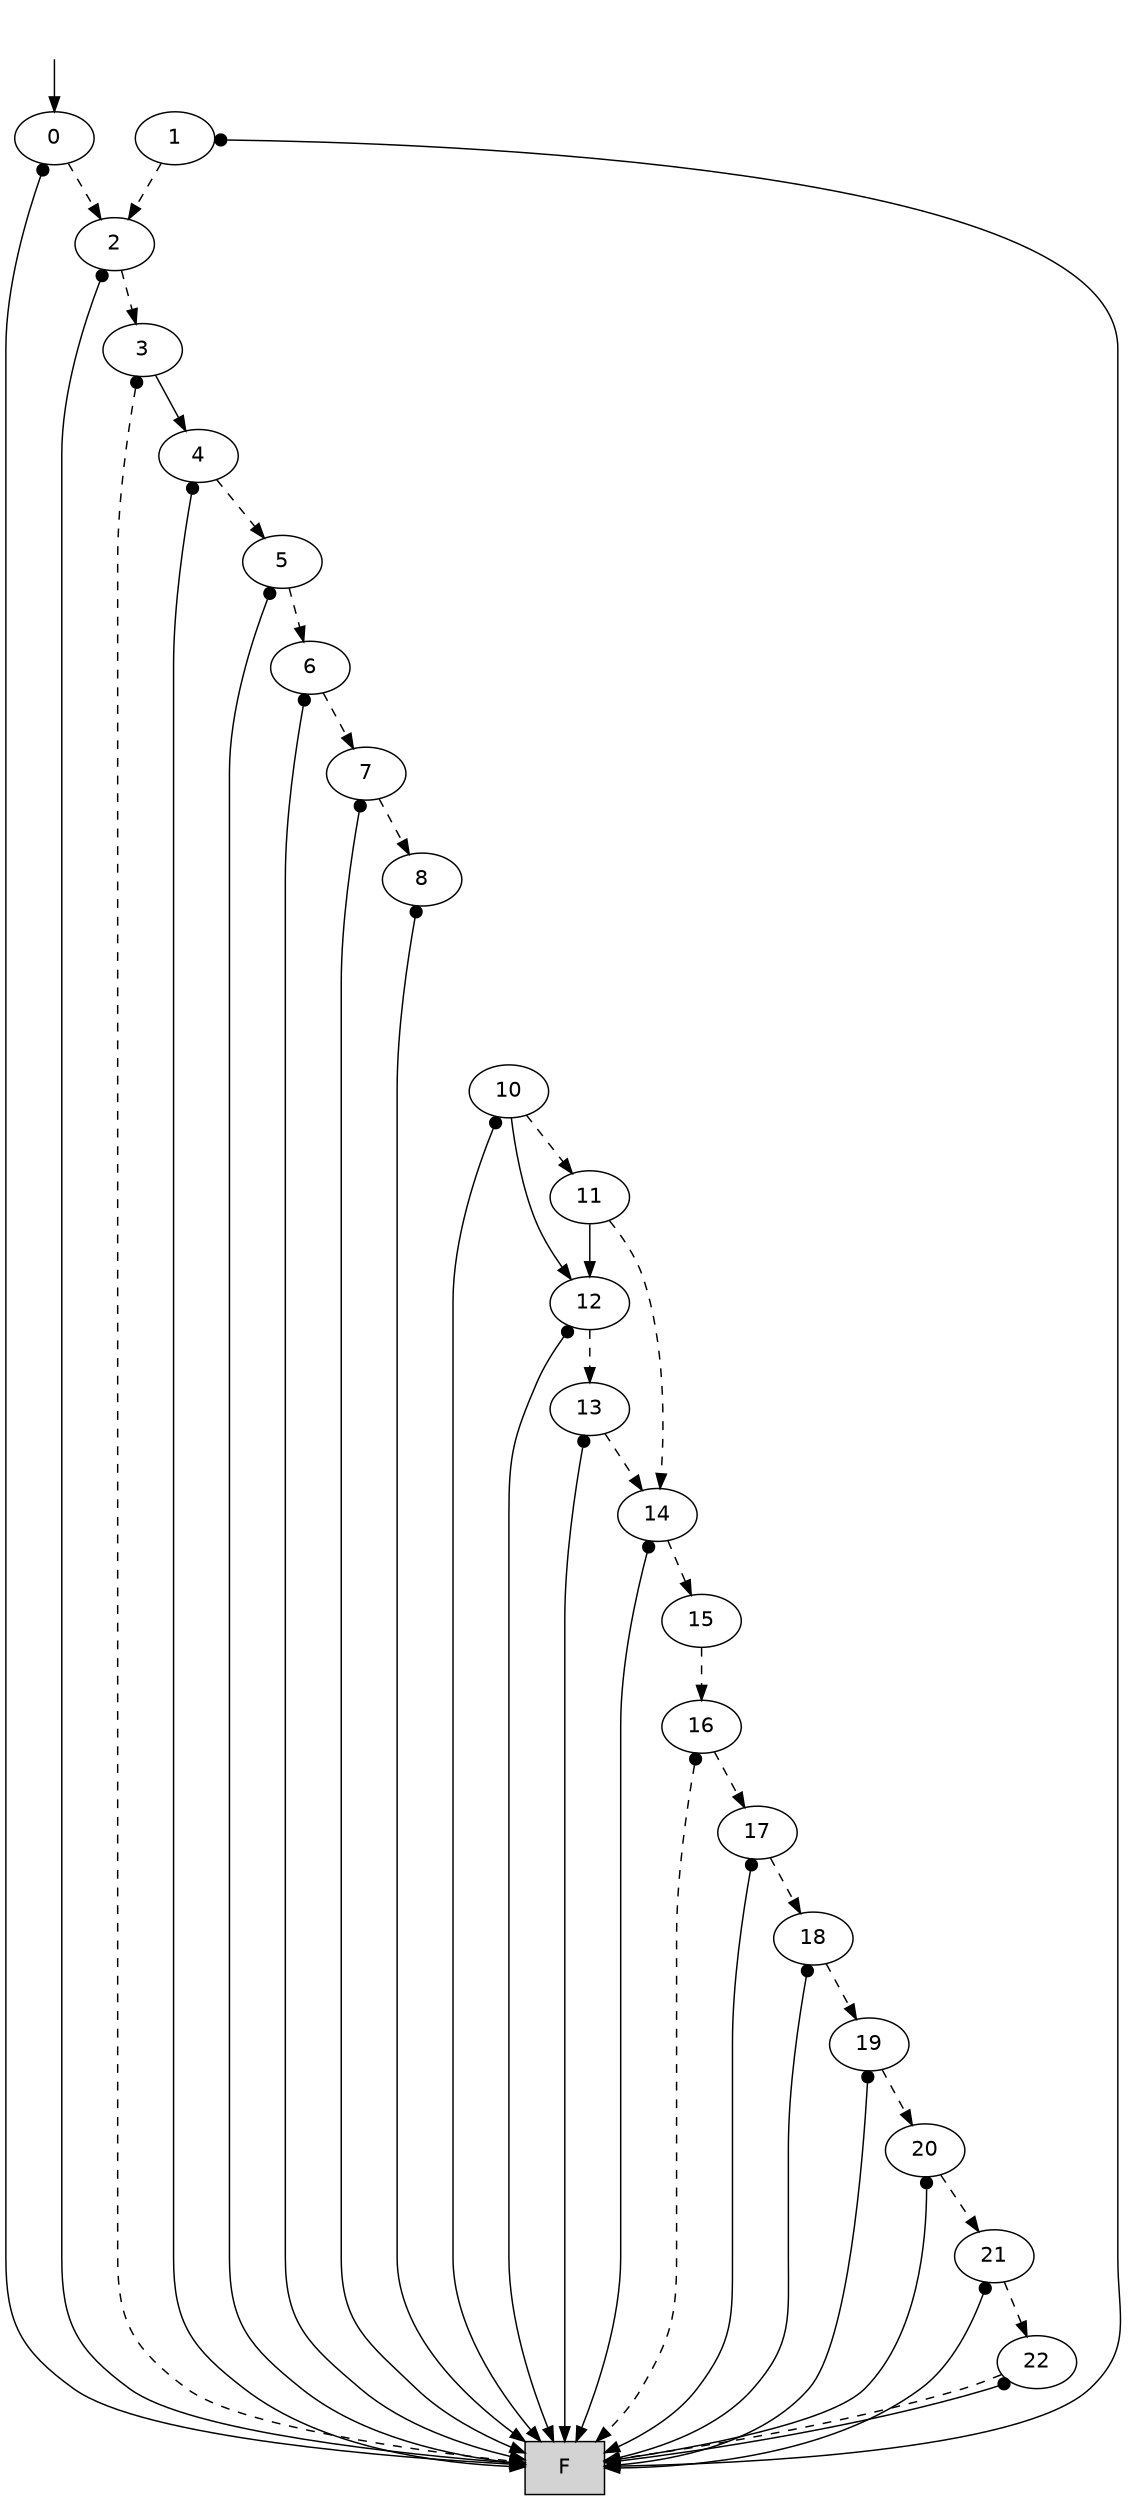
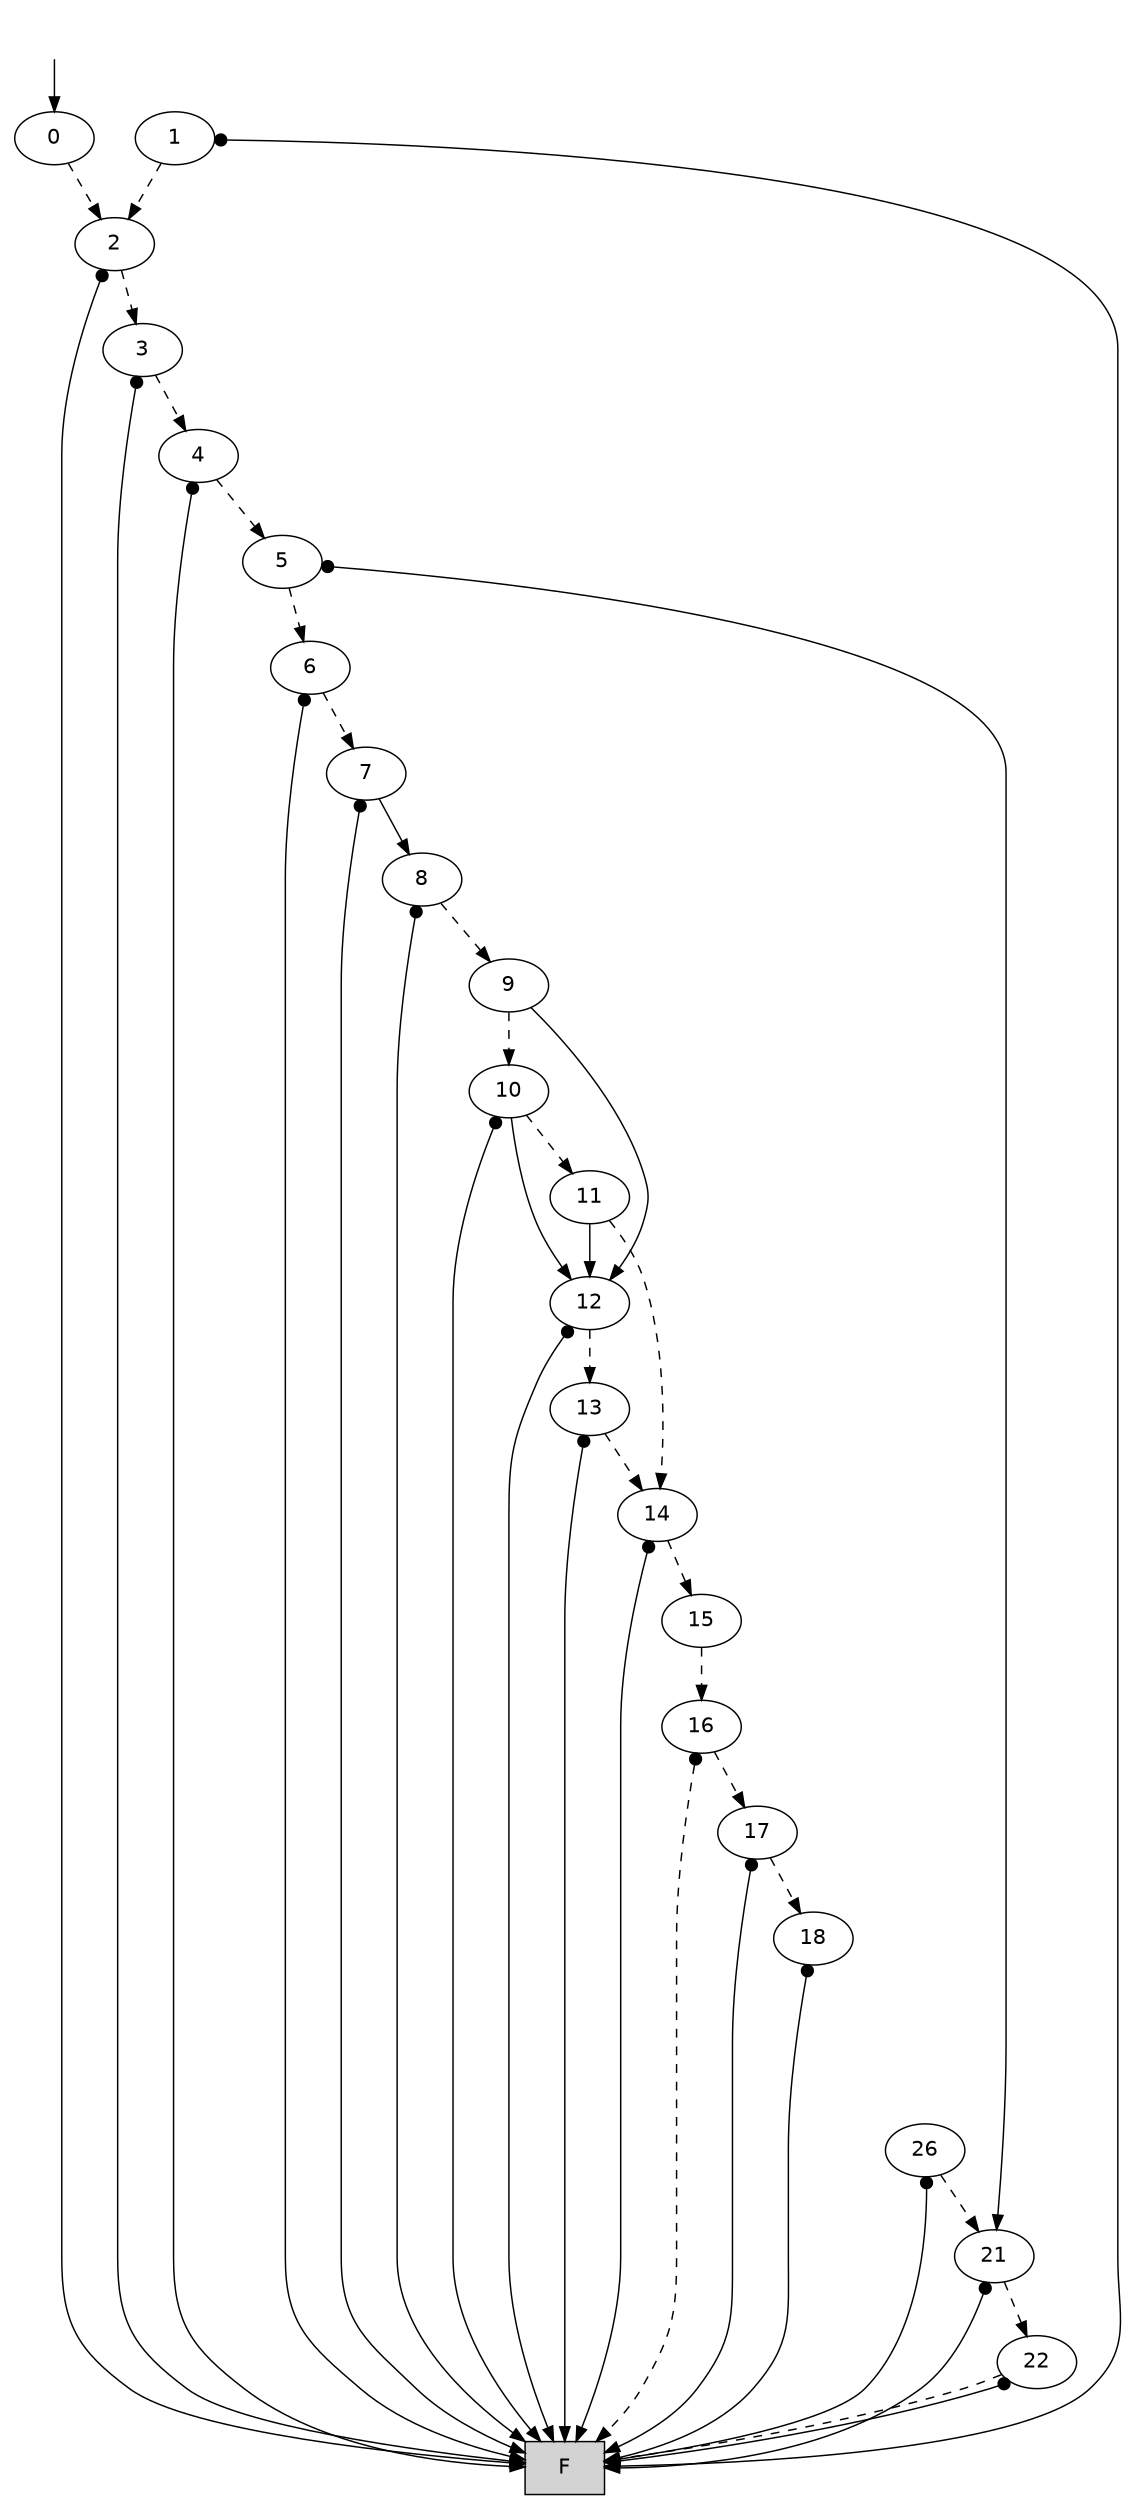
(167, 396) -> (167, 396)
(391, 820) -> (391, 820)
none -> (509, 985)
(6, 1515) -> none
(118, 1567) -> (118, 1567)
(229, 1616) -> (1006, 1129)
(869, 2044) -> none
(925, 2150) -> (925, 2150)
